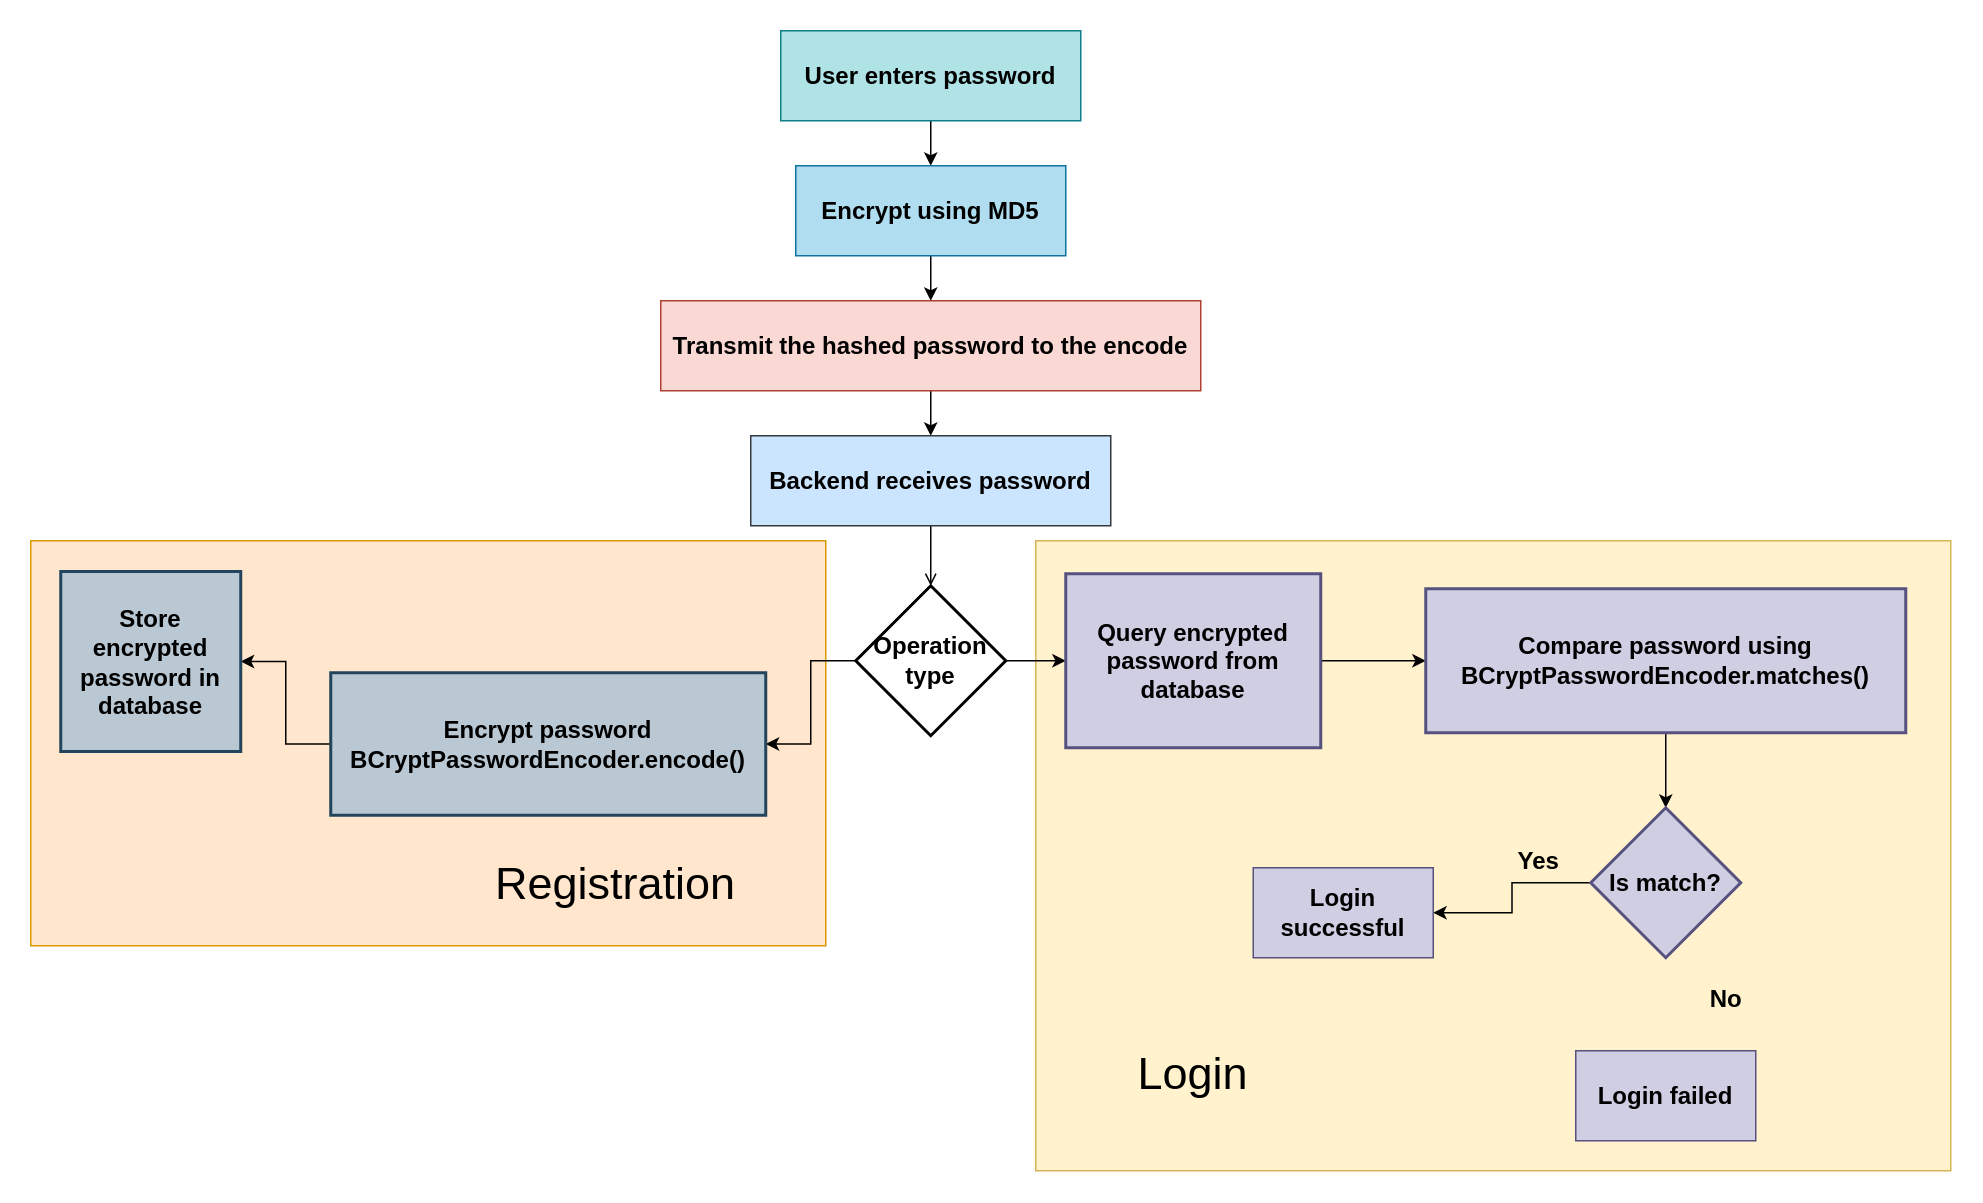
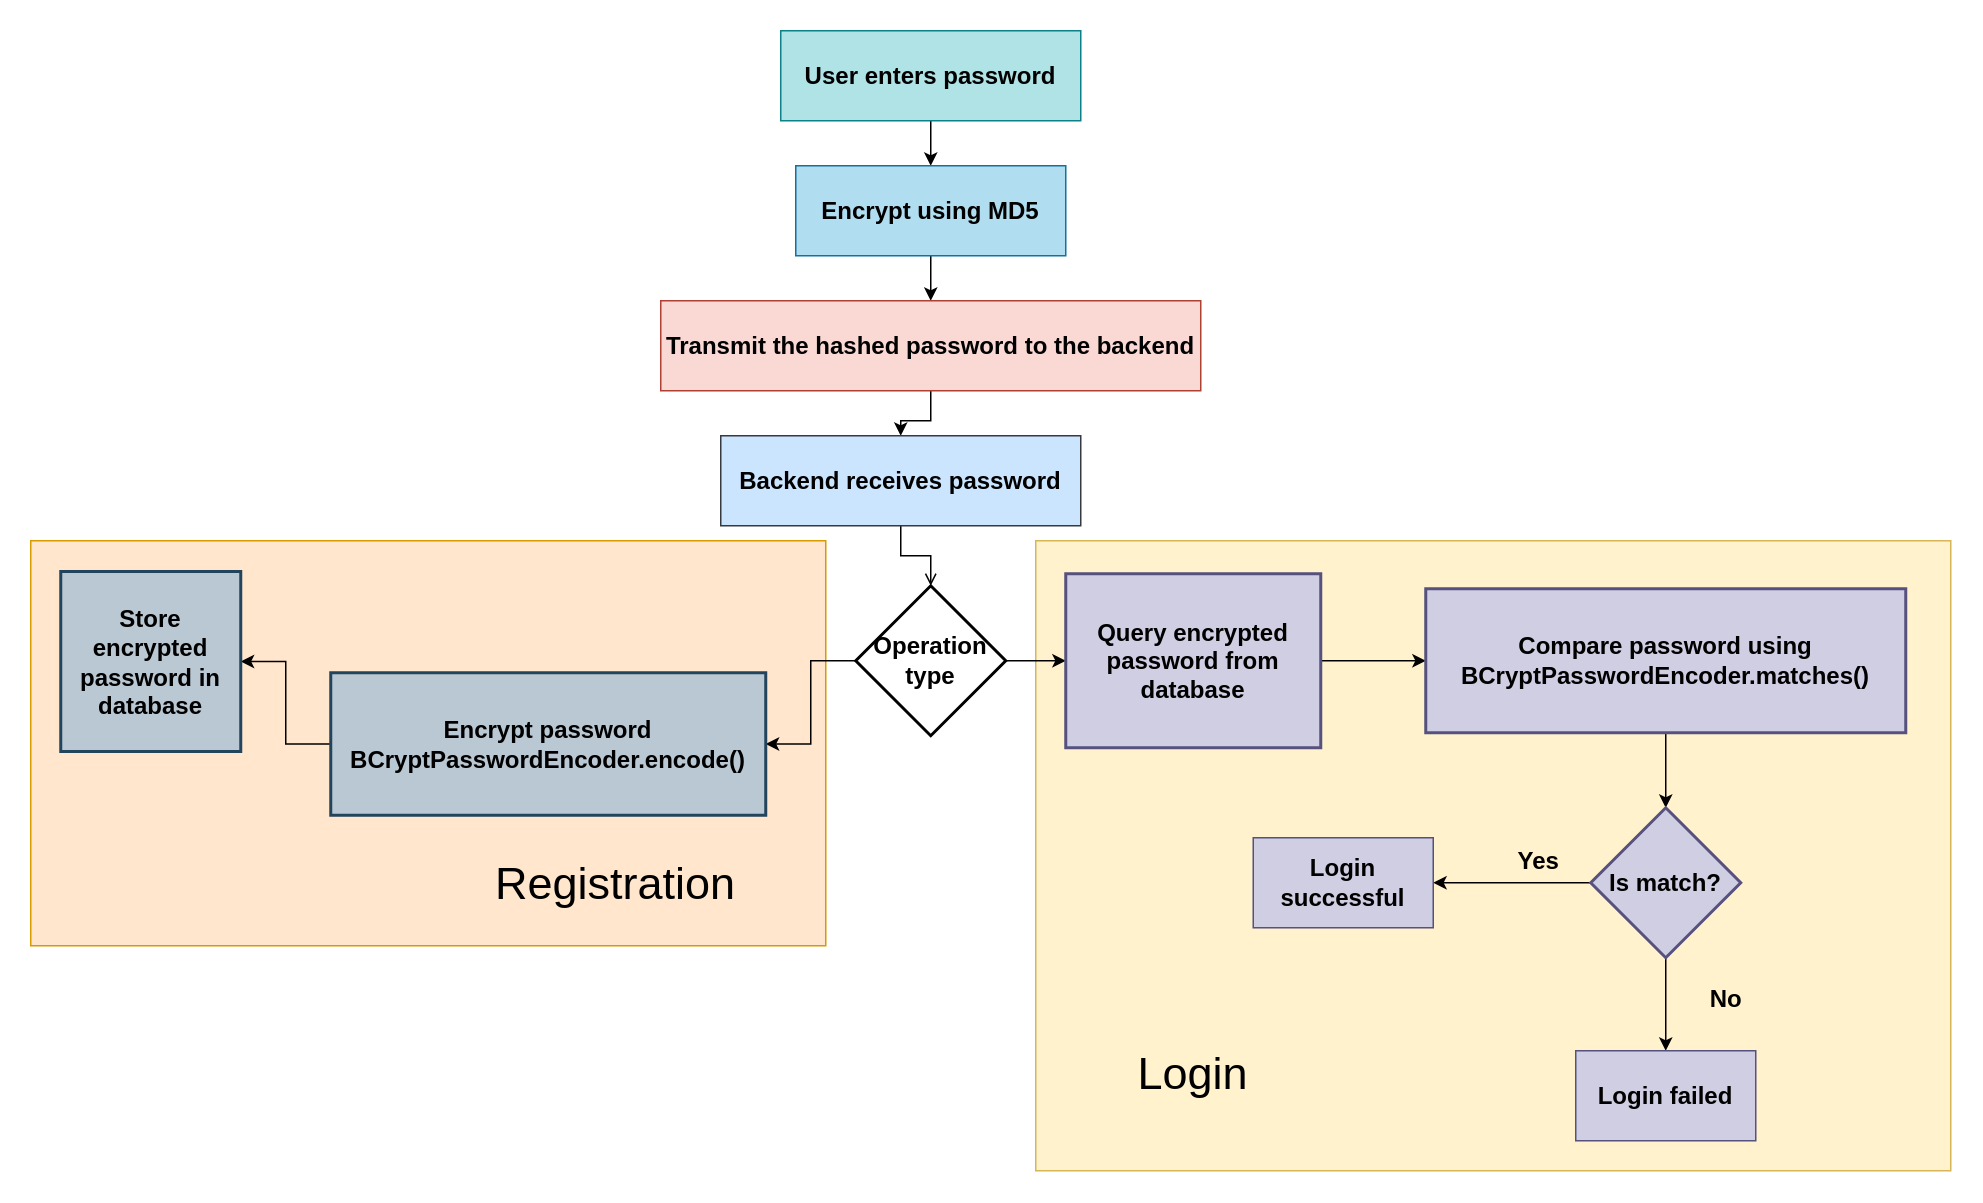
(931, 346) -> (931, 346)
(931, 481) -> (901, 481)
(1343, 913) -> (1343, 883)
none -> (1666, 999)
